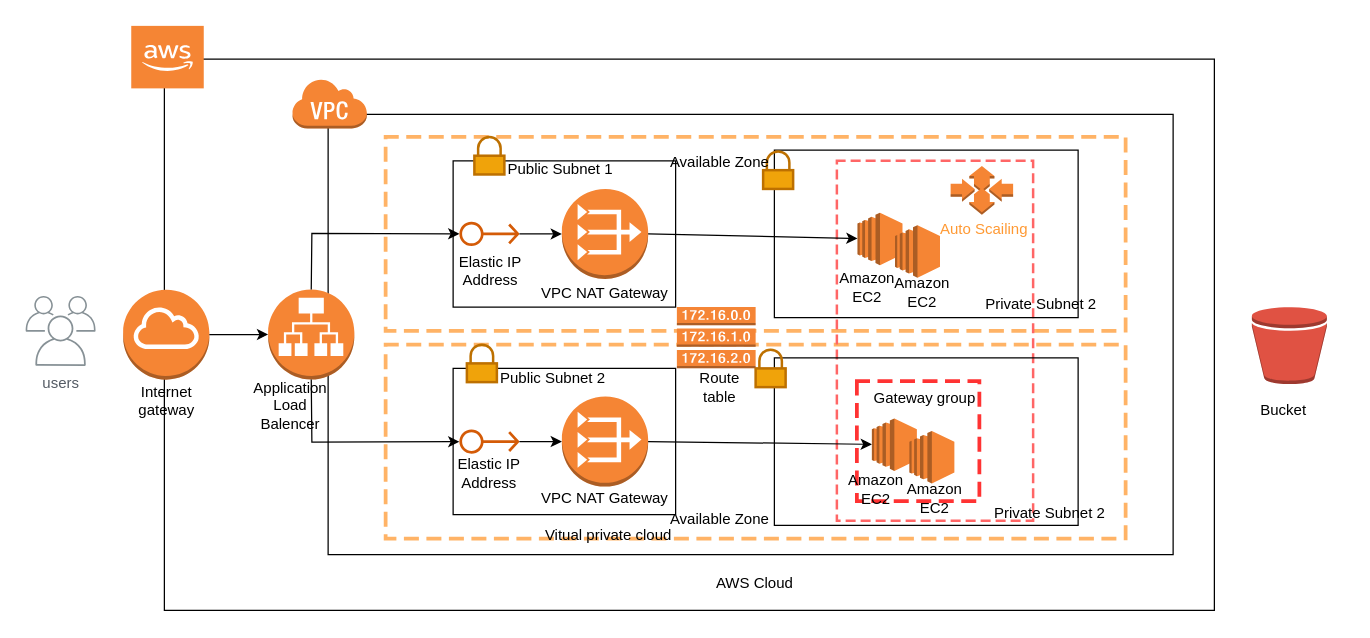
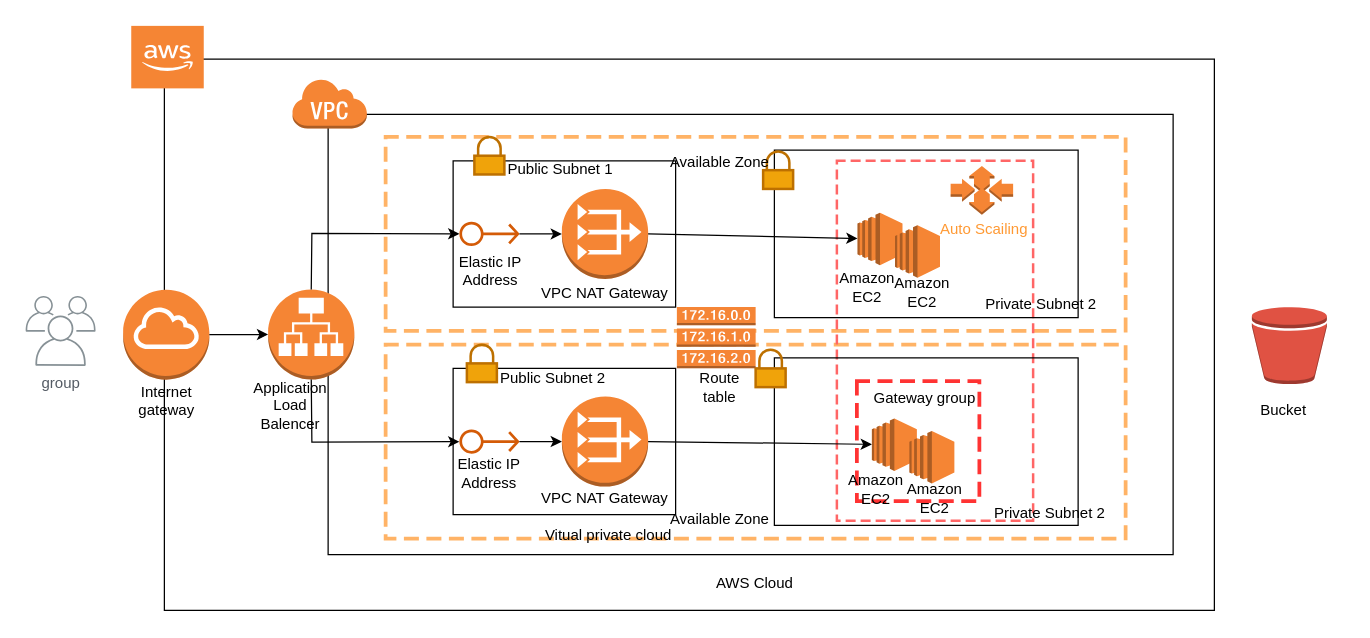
(61, 383) -> (61, 383)
